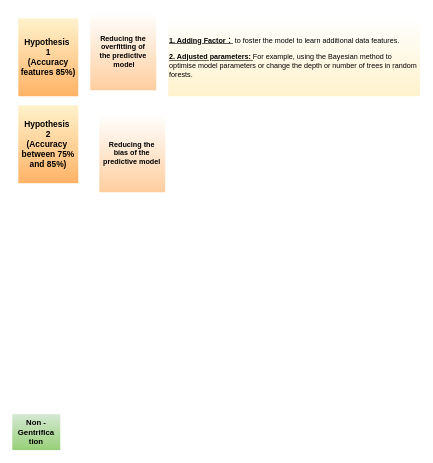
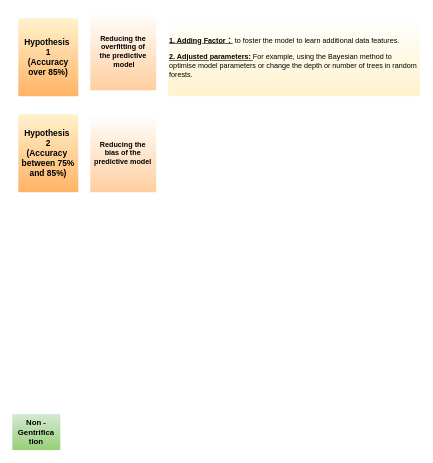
(48, 57) -> (48, 57)
(48, 144) -> (48, 153)
(132, 153) -> (123, 153)
